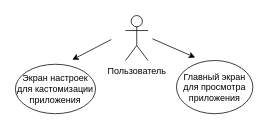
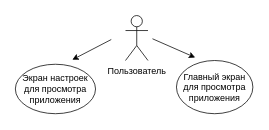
(56, 89) -> (56, 89)
